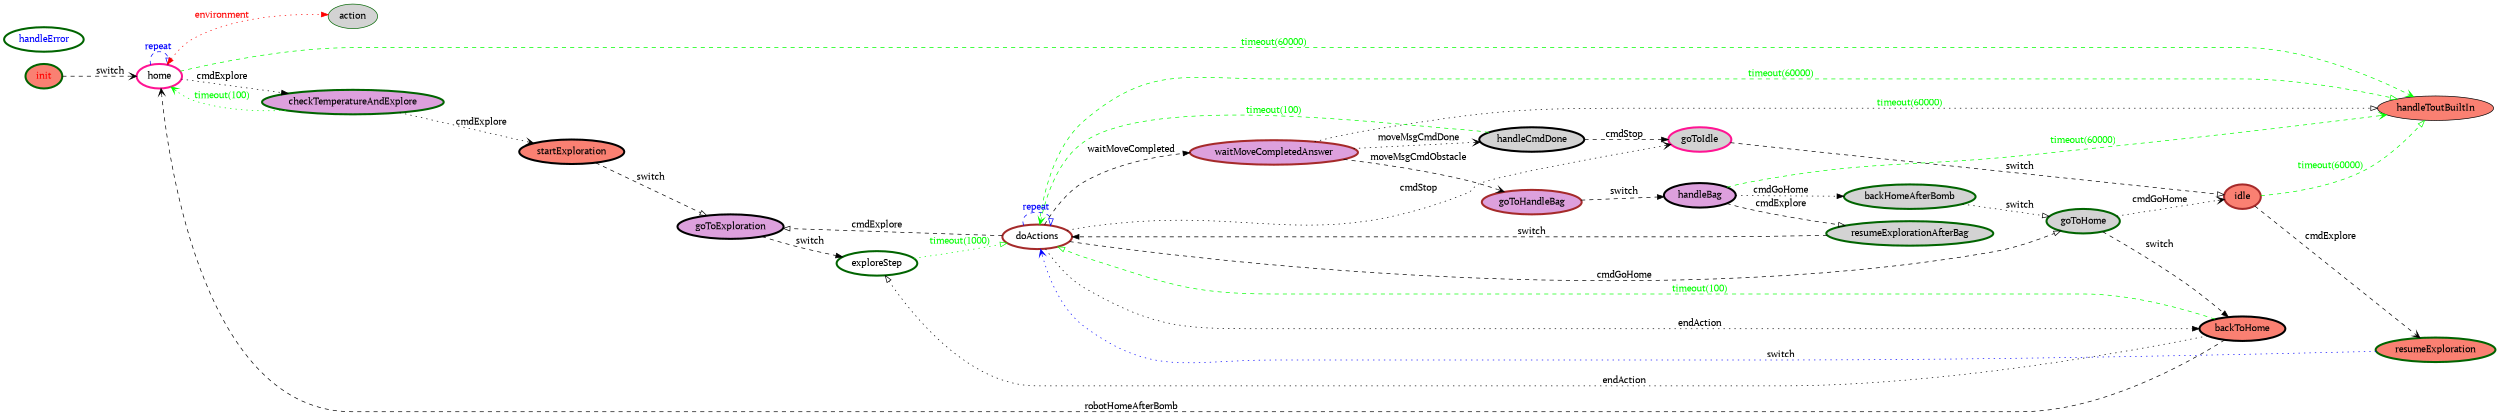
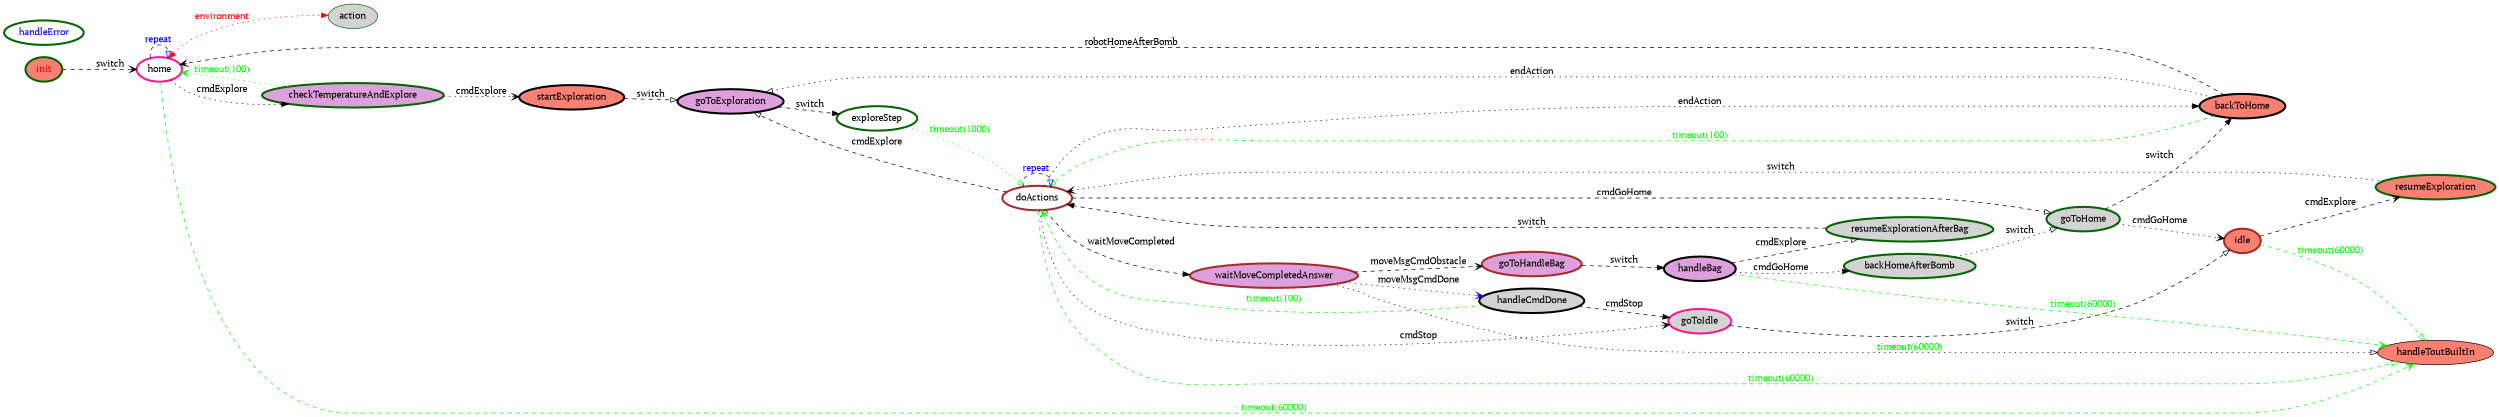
(1413, 145) -> (1410, 289)
(1684, 360) -> (1728, 172)
(1530, 386) -> (1493, 77)
